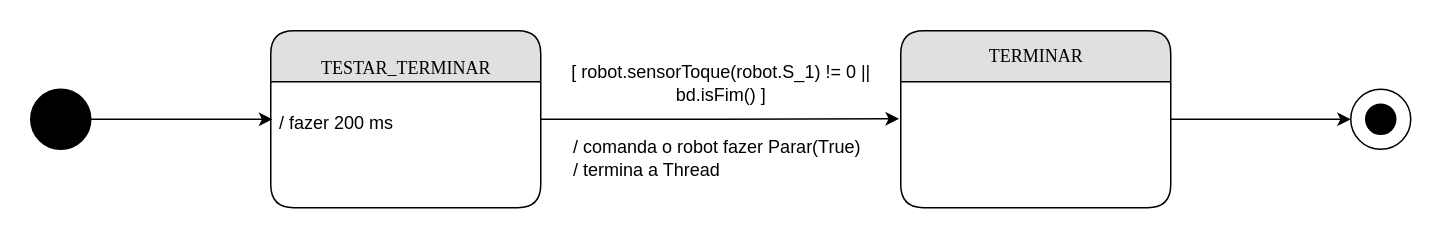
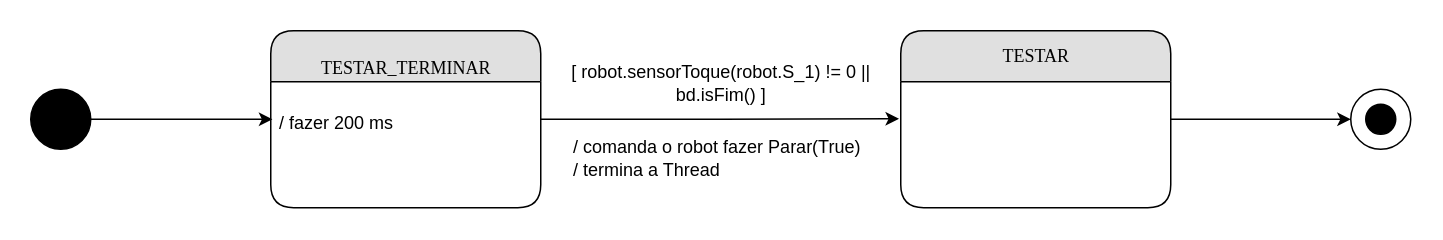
(1037, 56) -> (1037, 56)
